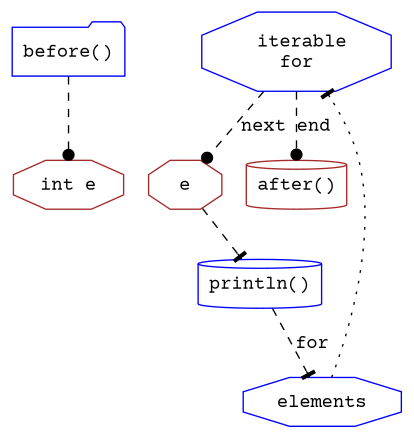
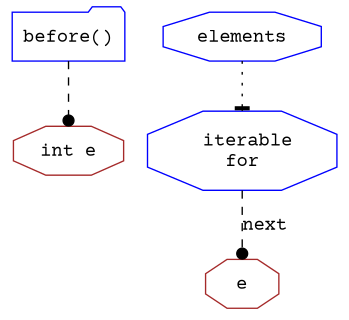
(296, 185) -> none
(260, 284) -> none
